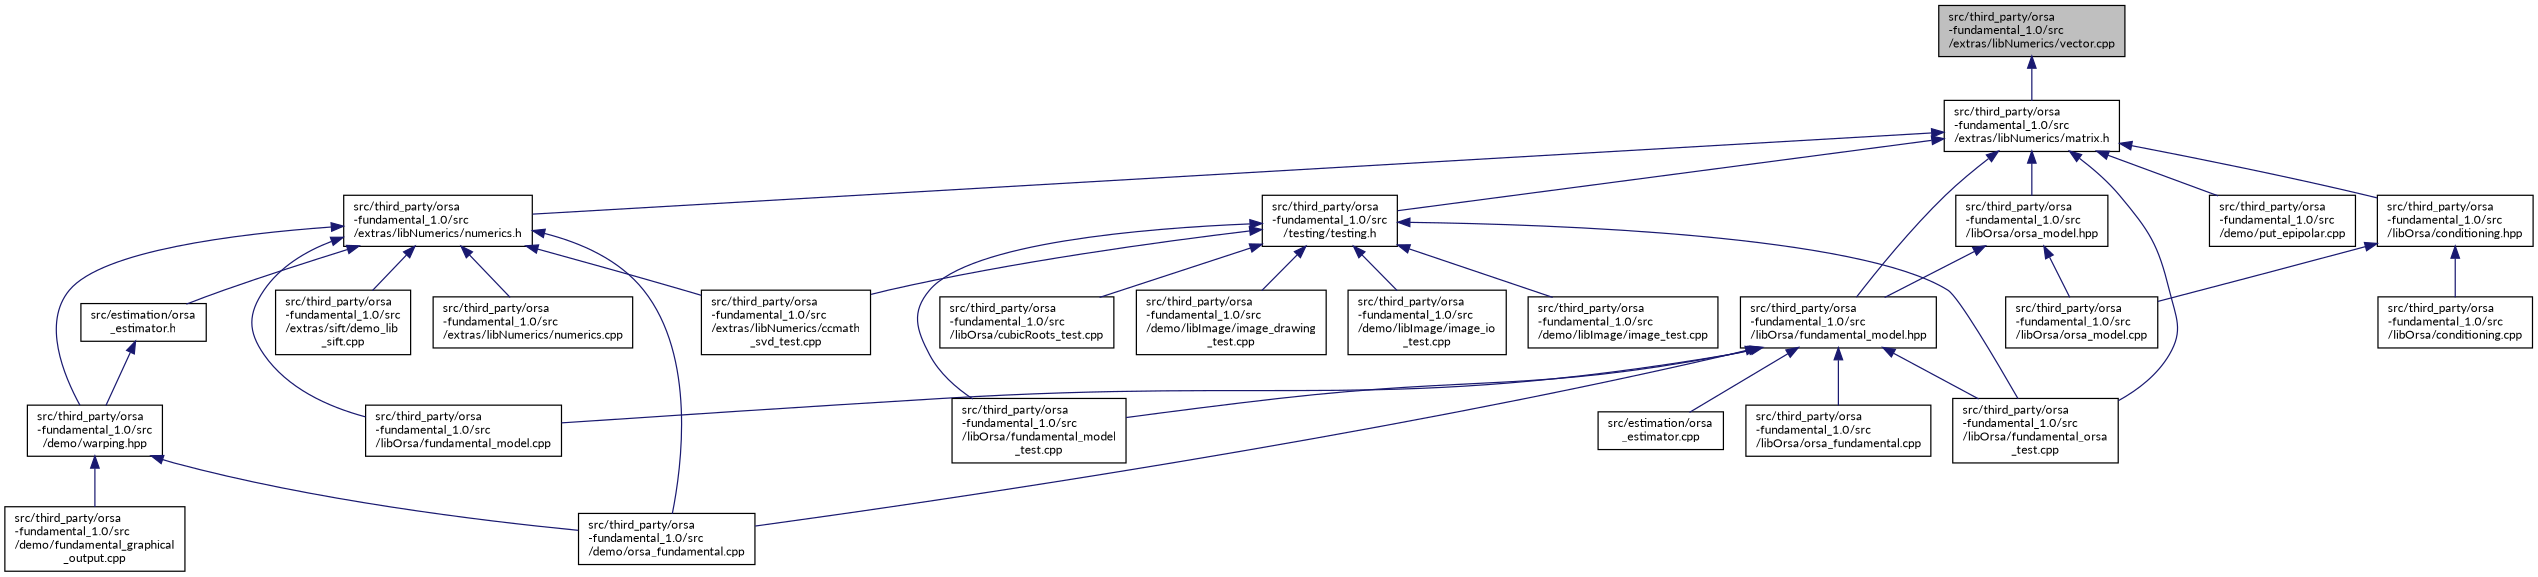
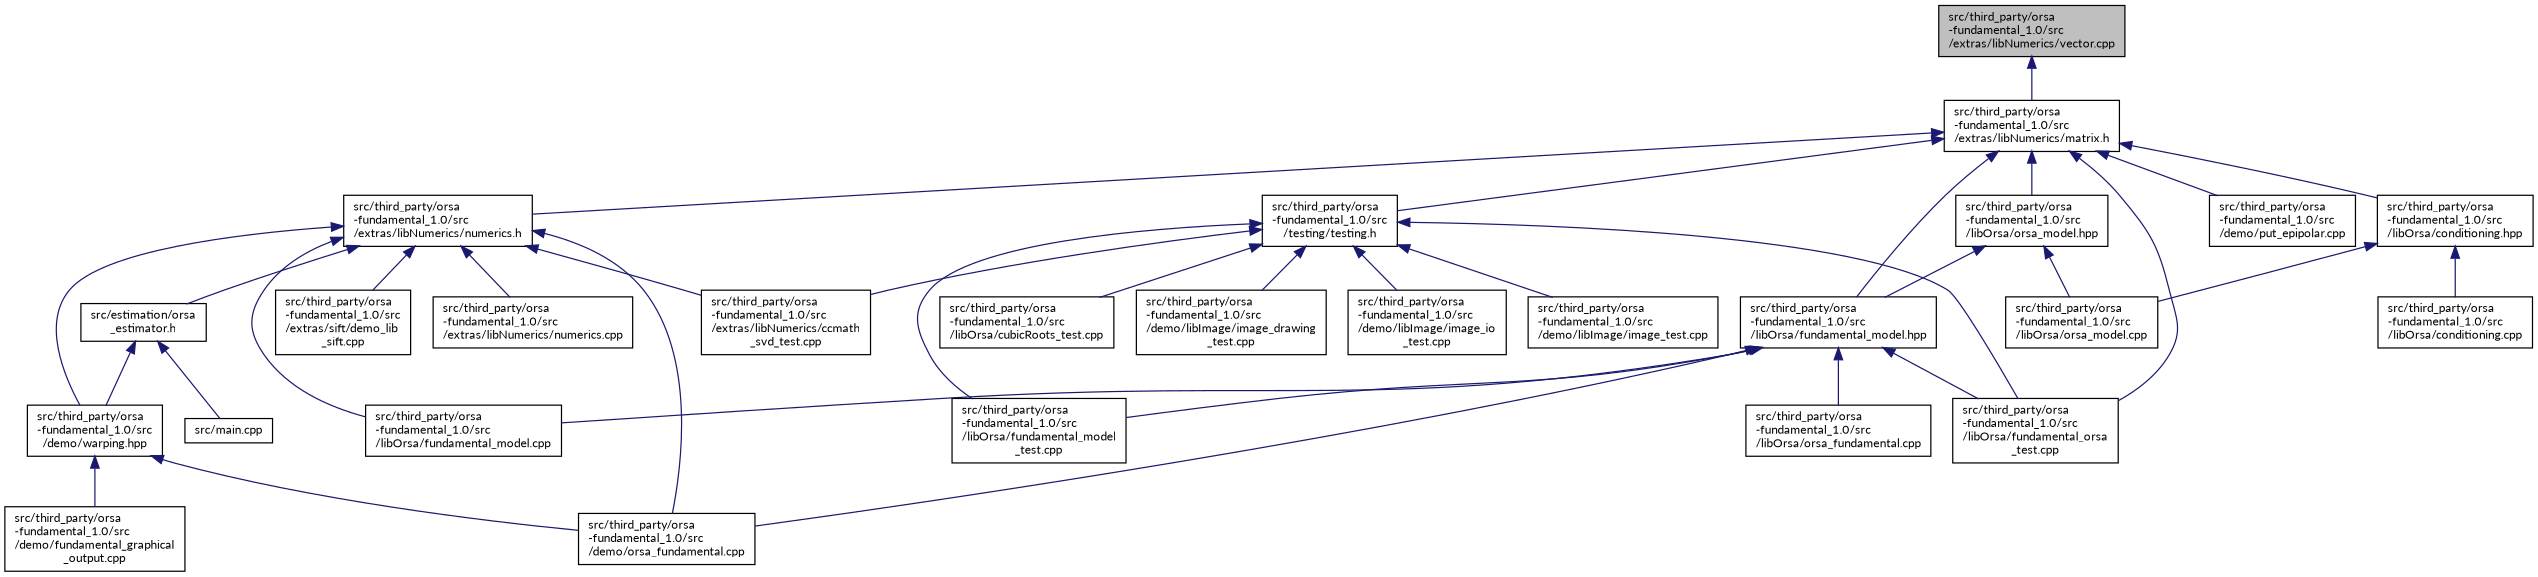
none -> (229, 431)
(1661, 431) -> none
